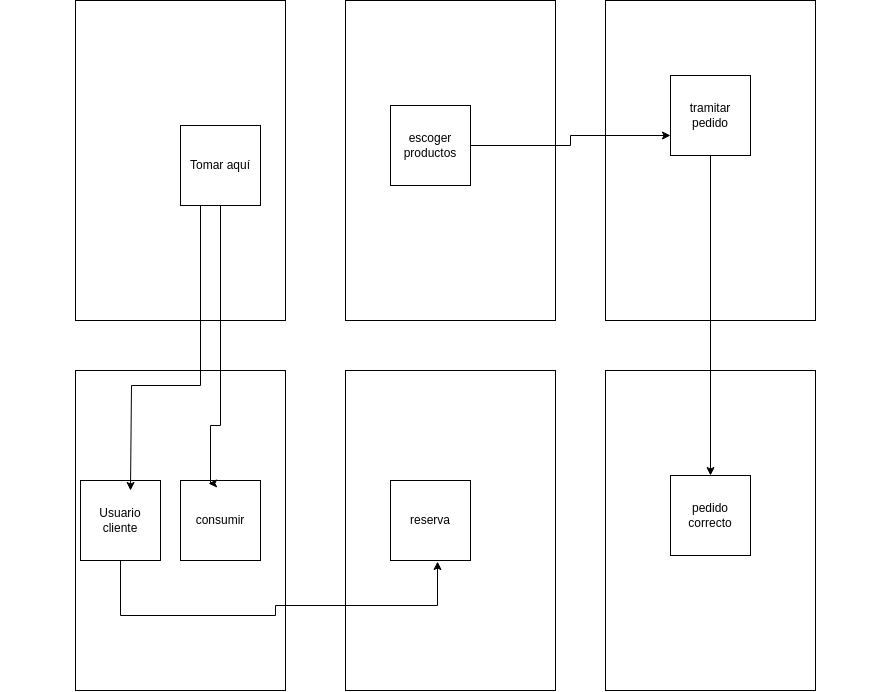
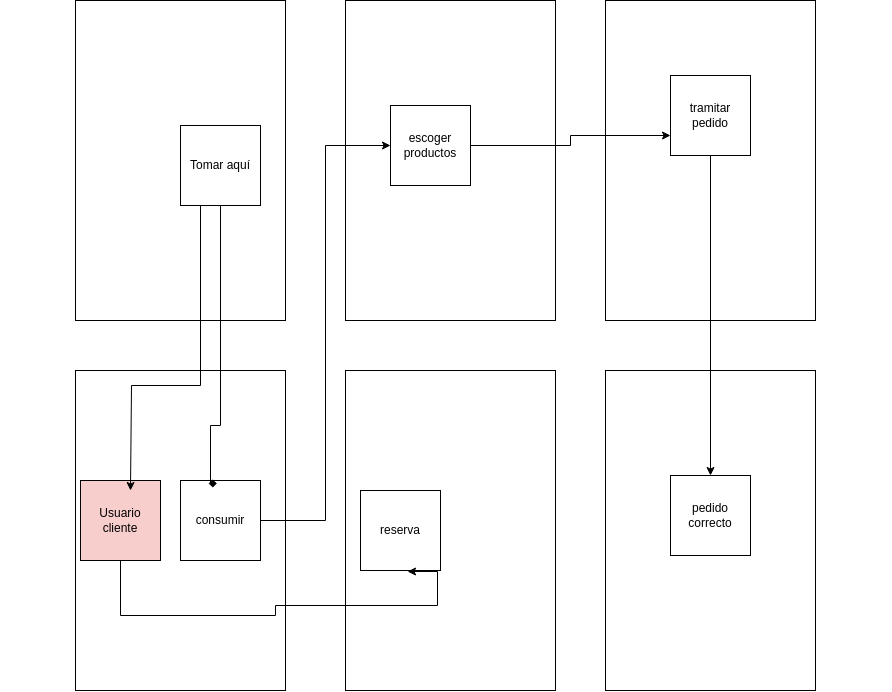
none -> (326, 337)
(211, 484) -> (211, 484)
(121, 521) -> (121, 521)
(431, 521) -> (401, 531)
